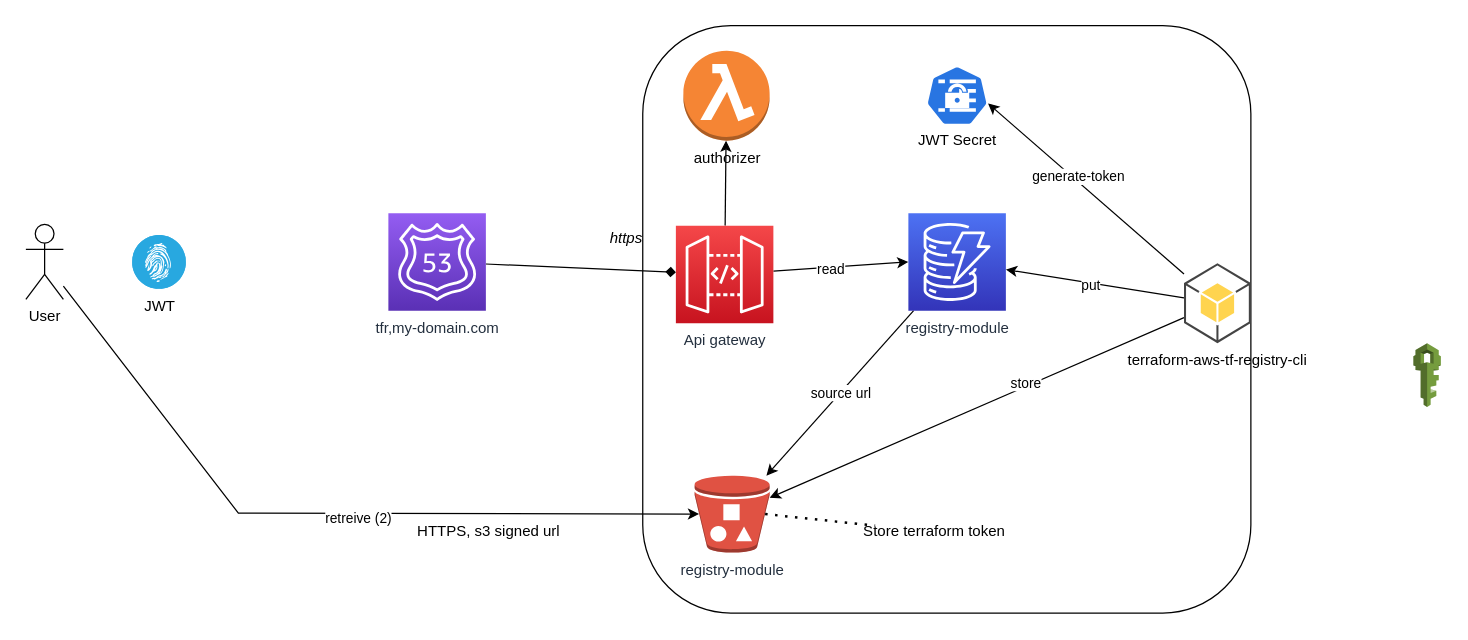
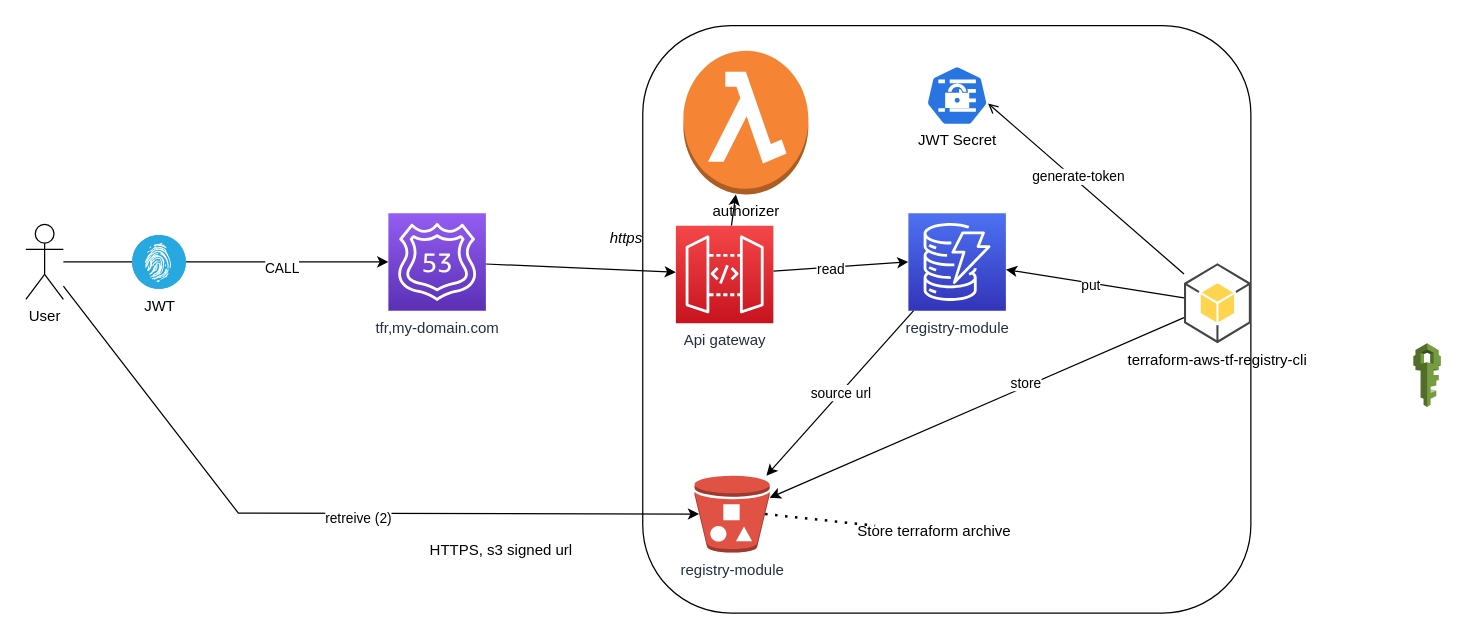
(726, 96) -> (746, 123)
(995, 109) -> (993, 108)
none -> (282, 262)
(665, 272) -> (666, 272)
(488, 532) -> (501, 551)
(934, 532) -> (934, 532)
